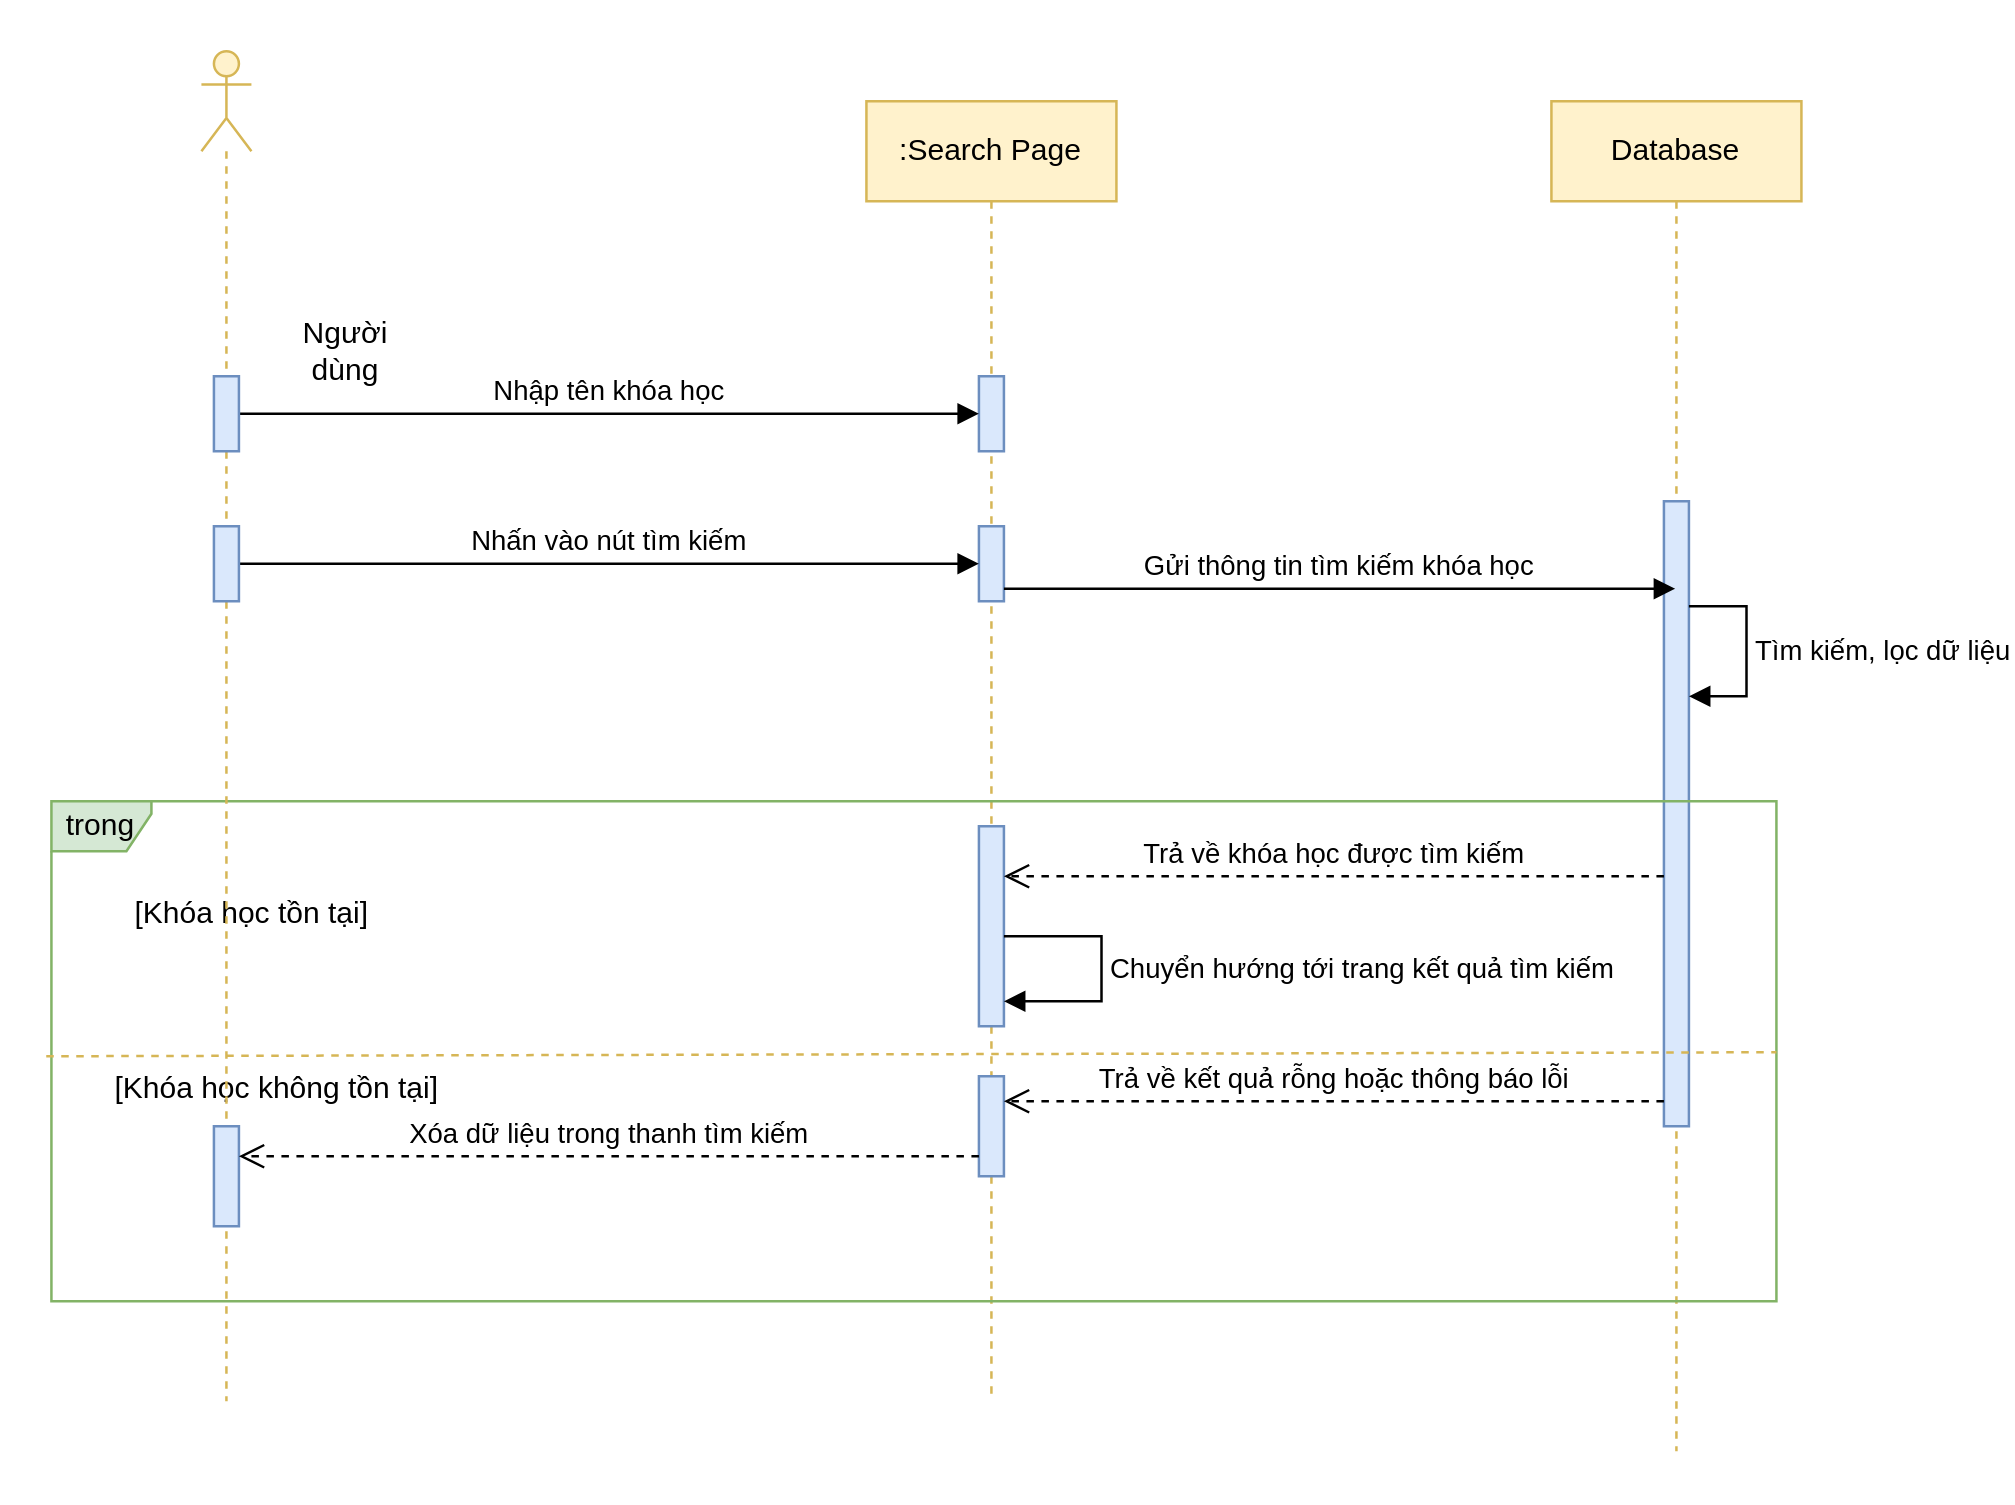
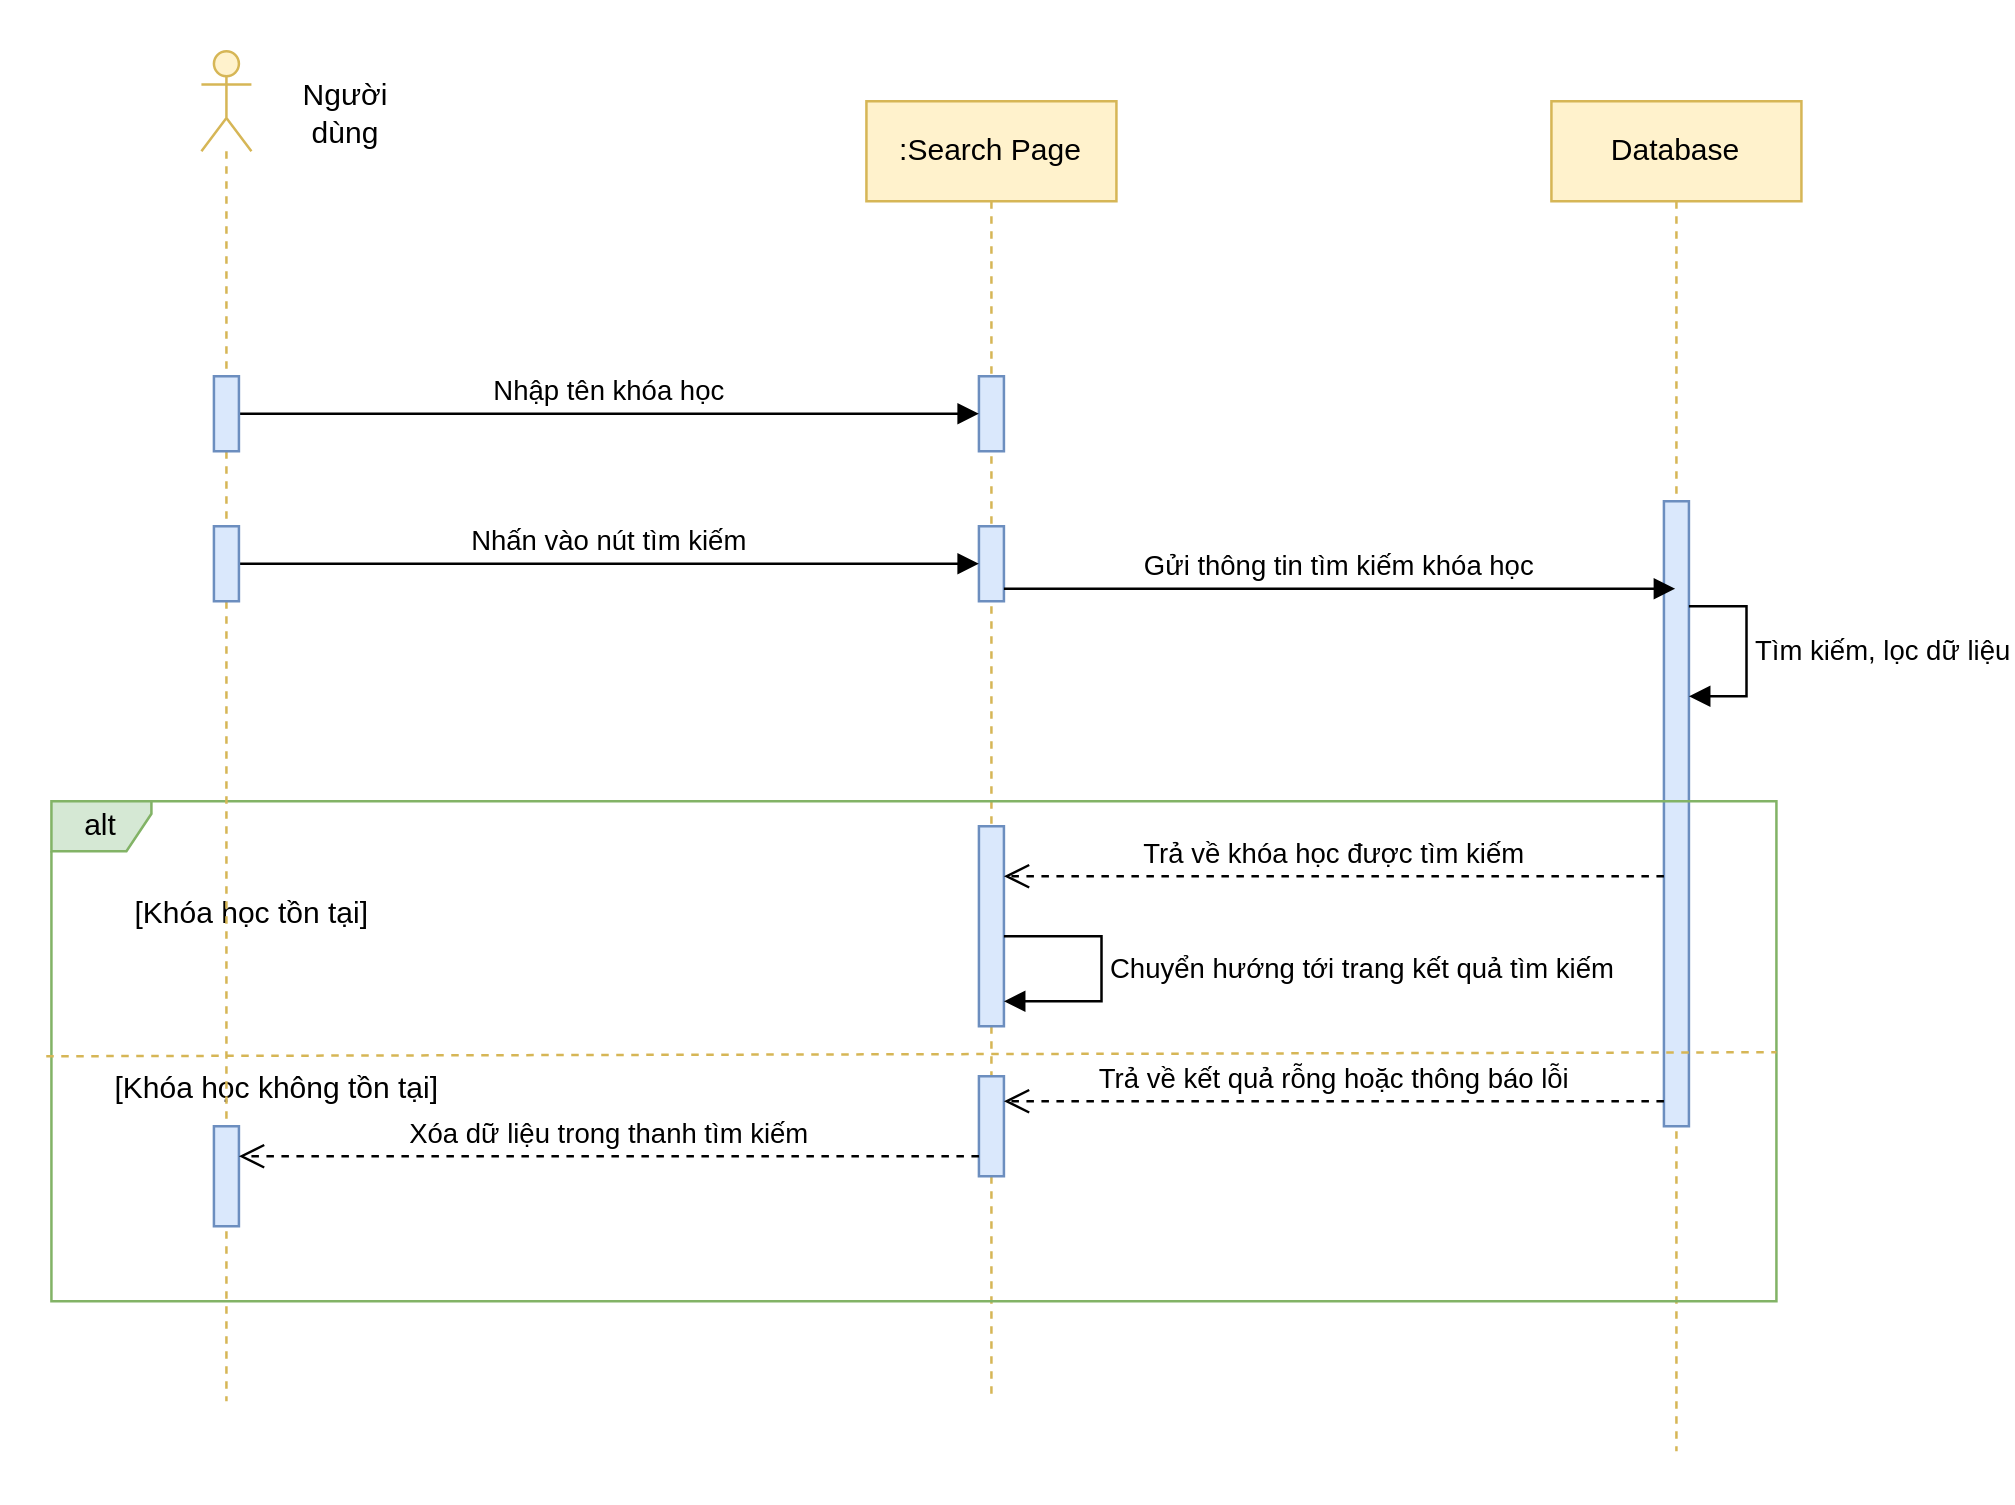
(346, 351) -> (346, 114)
(101, 826) -> (101, 826)
